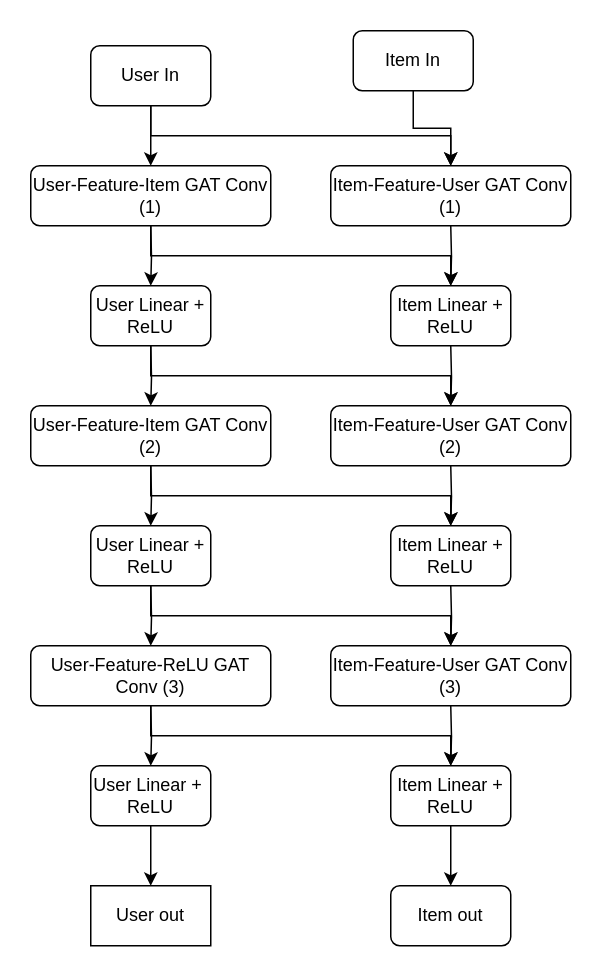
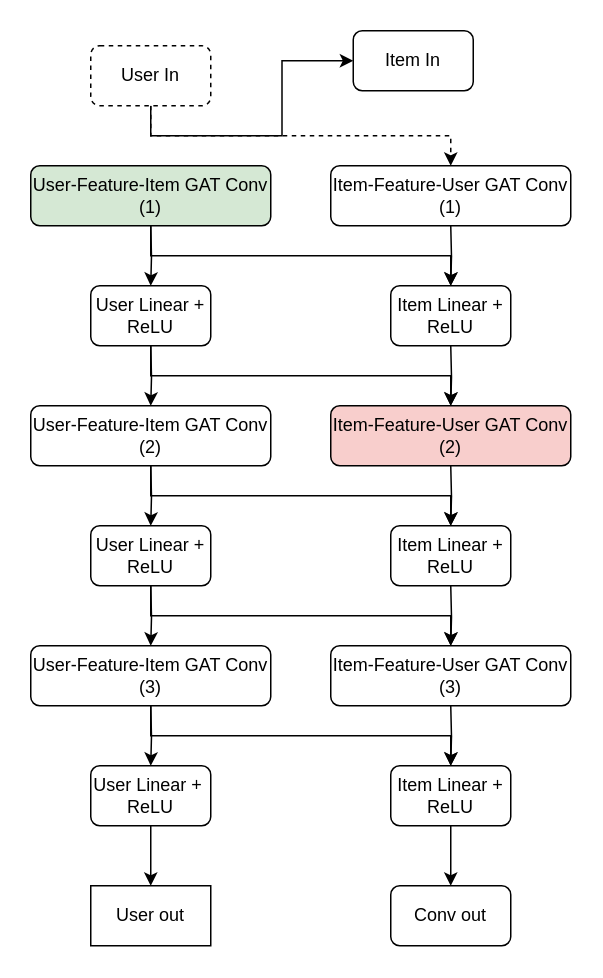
(151, 76) -> (151, 76)
(416, 128) -> none
(365, 136) -> (365, 136)
(151, 147) -> (282, 67)
(151, 196) -> (151, 196)
(451, 436) -> (451, 436)
(151, 676) -> (151, 676)
(451, 916) -> (451, 916)
